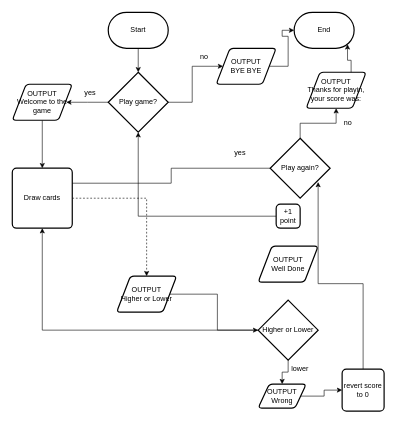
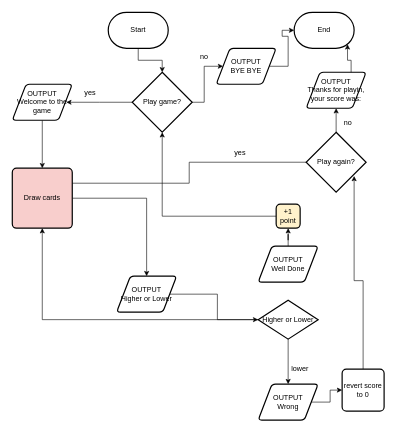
(138, 102) -> (162, 102)
(300, 168) -> (336, 162)
(42, 198) -> (42, 198)
(147, 198) -> (147, 198)
(288, 216) -> (288, 216)
none -> (288, 237)
(288, 330) -> (288, 320)
(282, 396) -> (288, 402)
